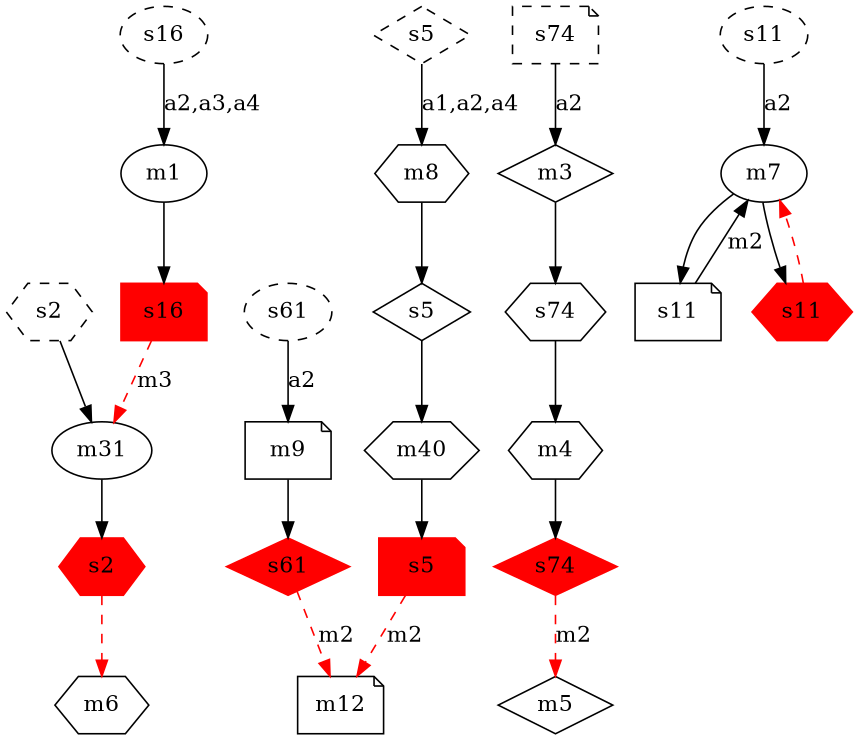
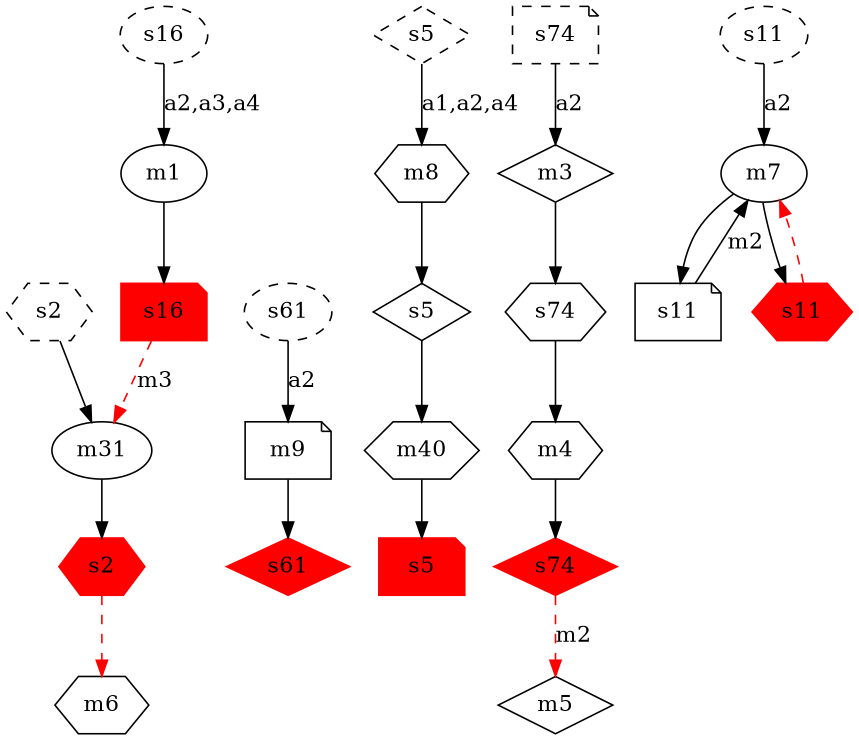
(341, 705) -> none
